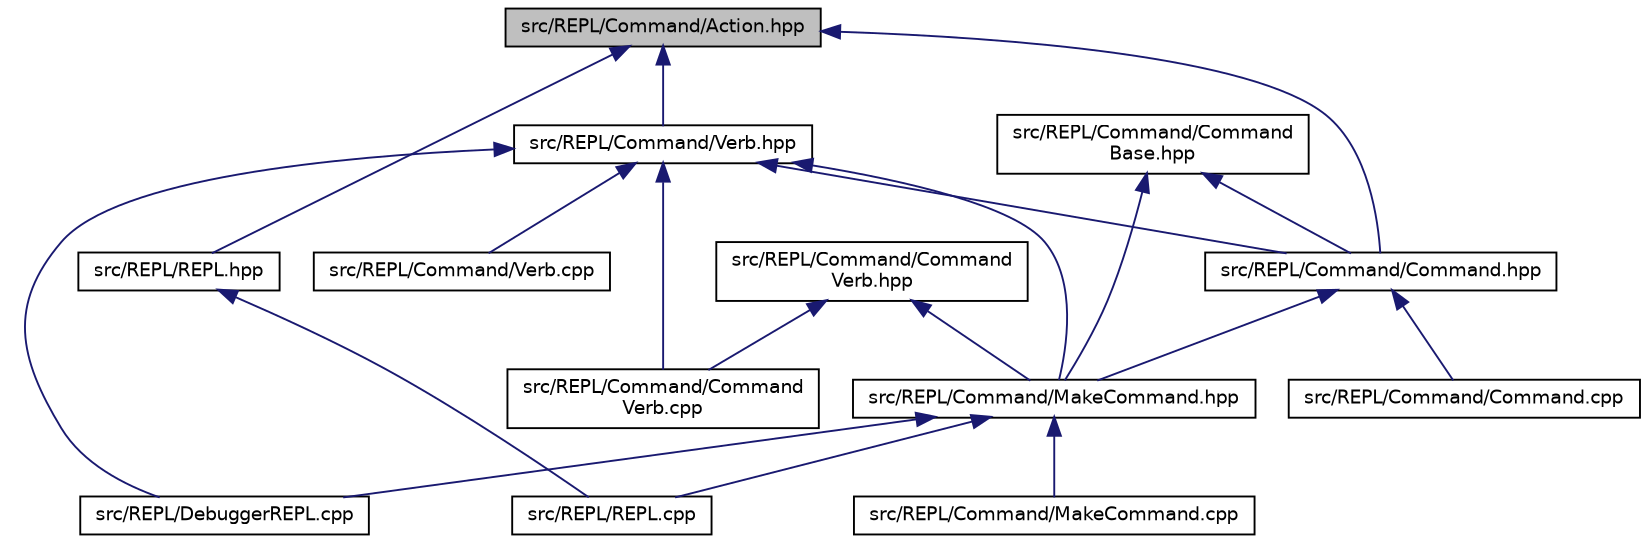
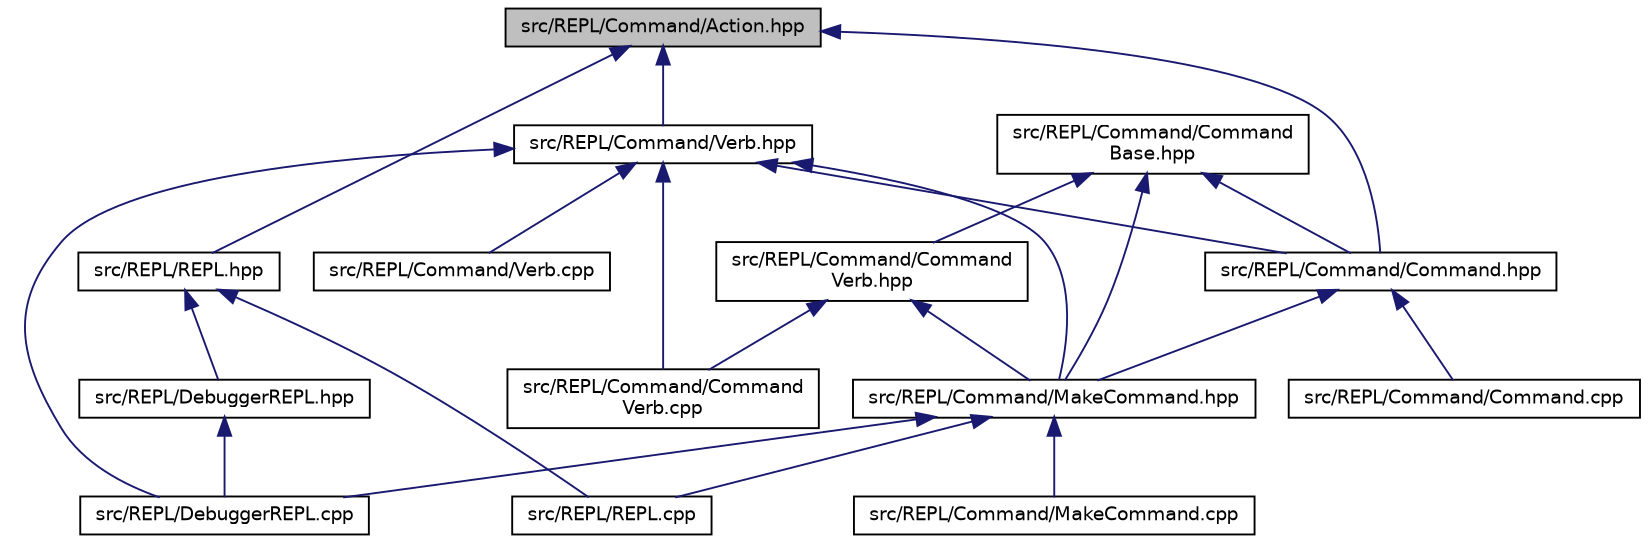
none -> (982, 221)
none -> (225, 399)
